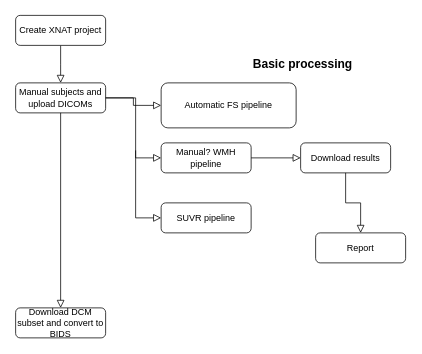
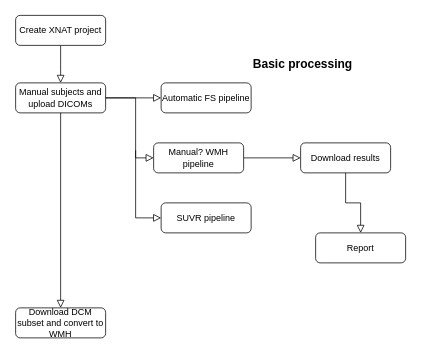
(228, 105) -> (206, 98)
(206, 158) -> (198, 158)
(60, 323) -> (60, 323)
